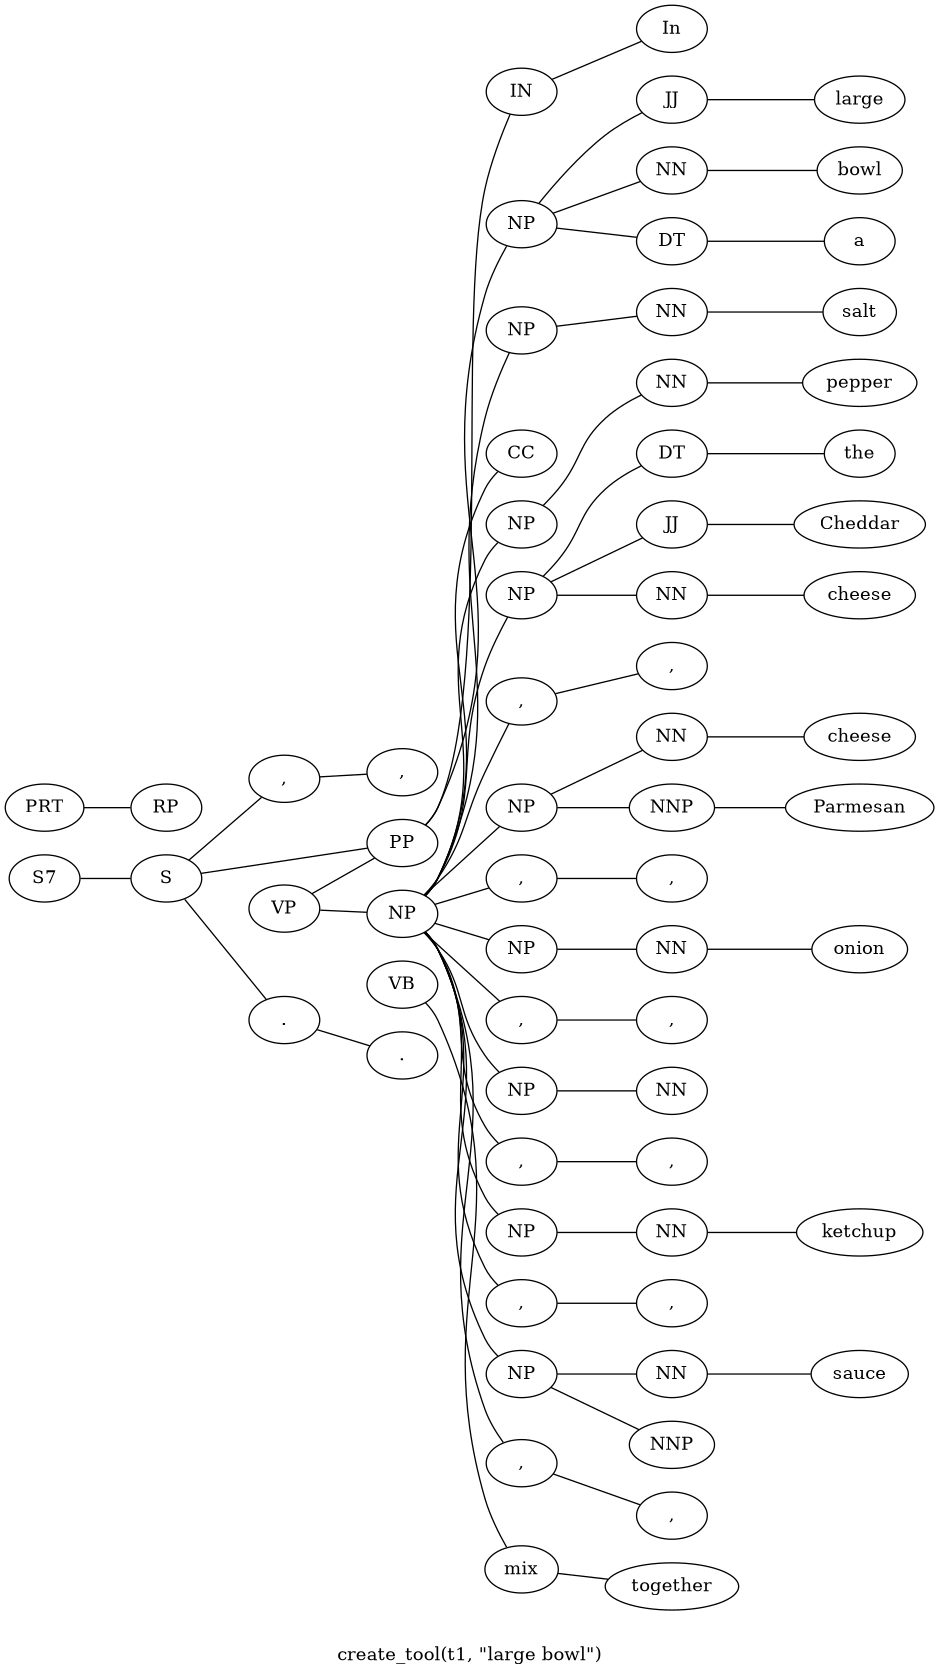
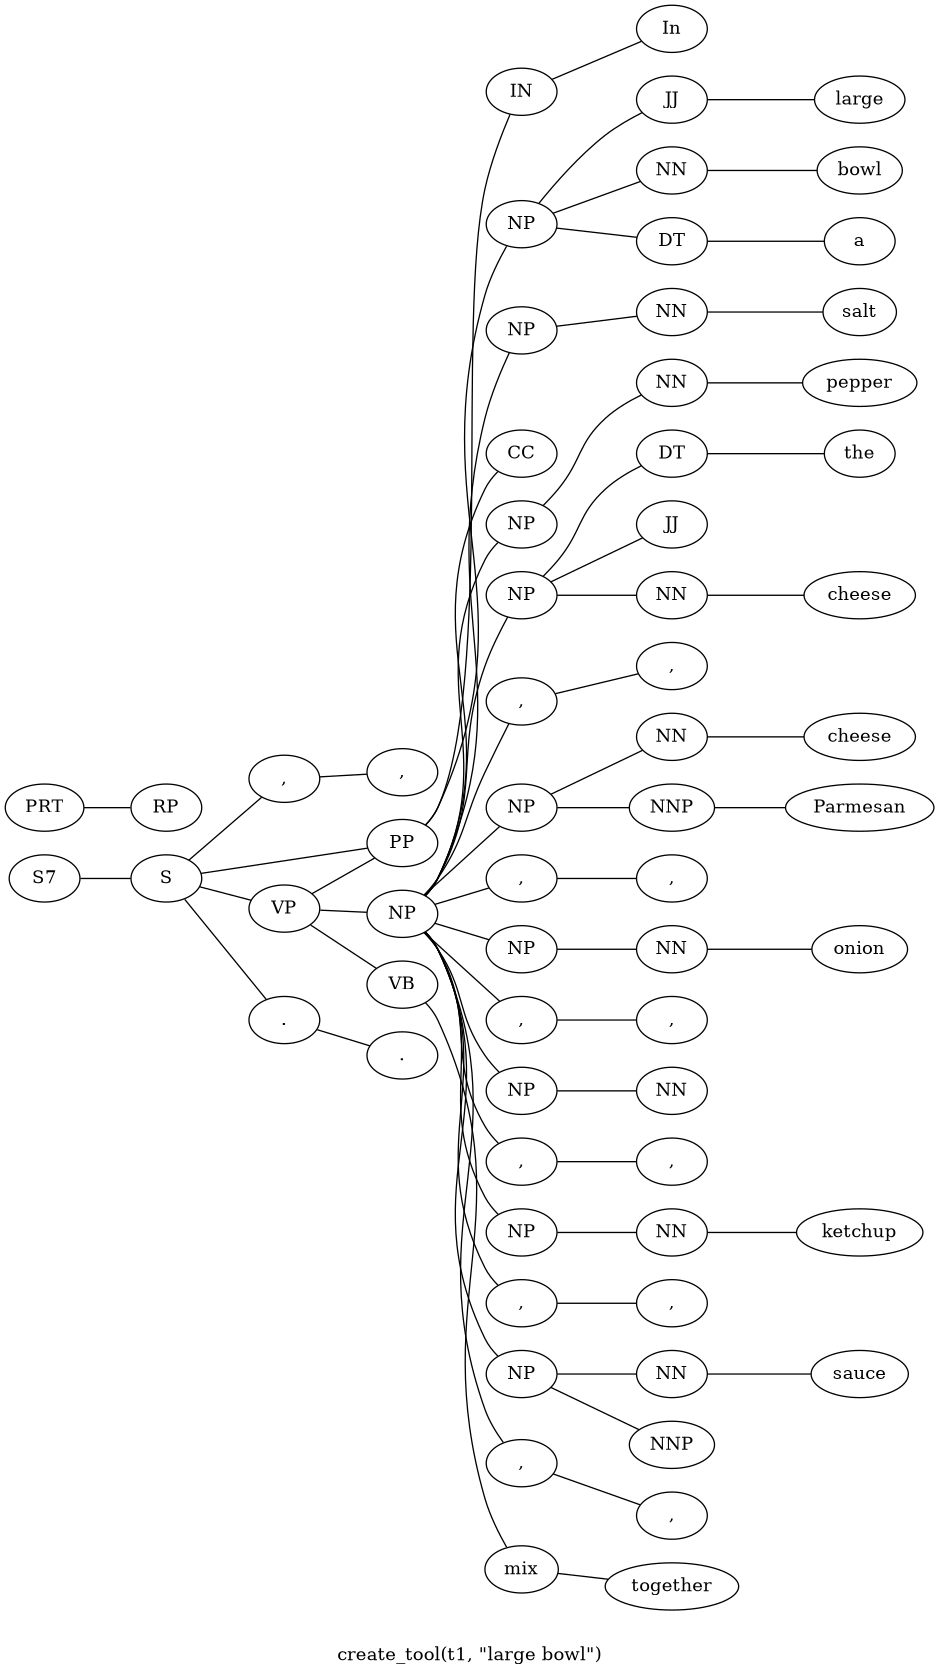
(860, 524) -> none
none -> (225, 894)
none -> (344, 947)
